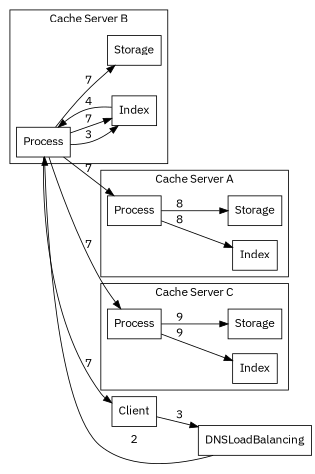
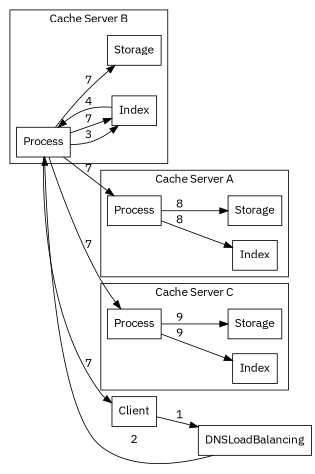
(180, 415) -> (180, 415)
